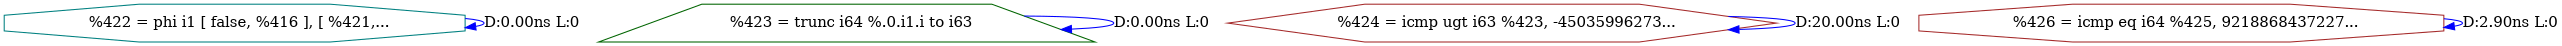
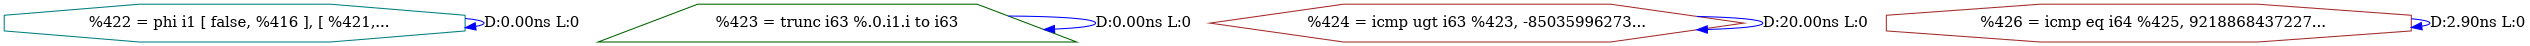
(847, 23) -> (837, 23)
(1502, 23) -> (1477, 23)
